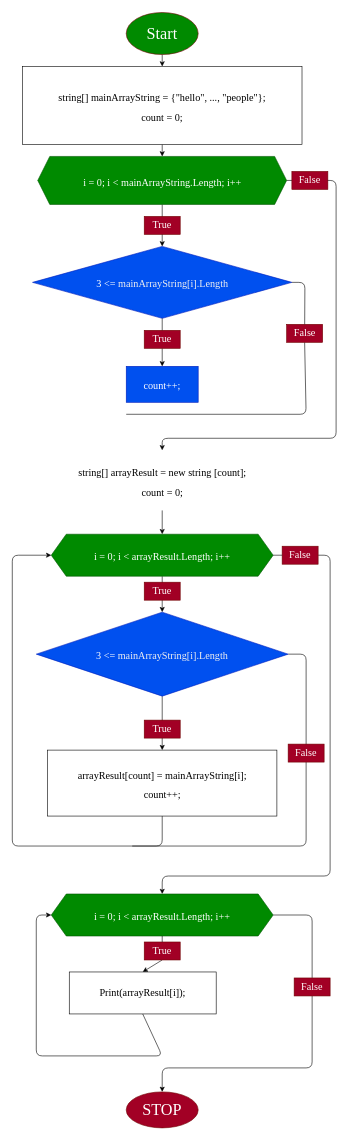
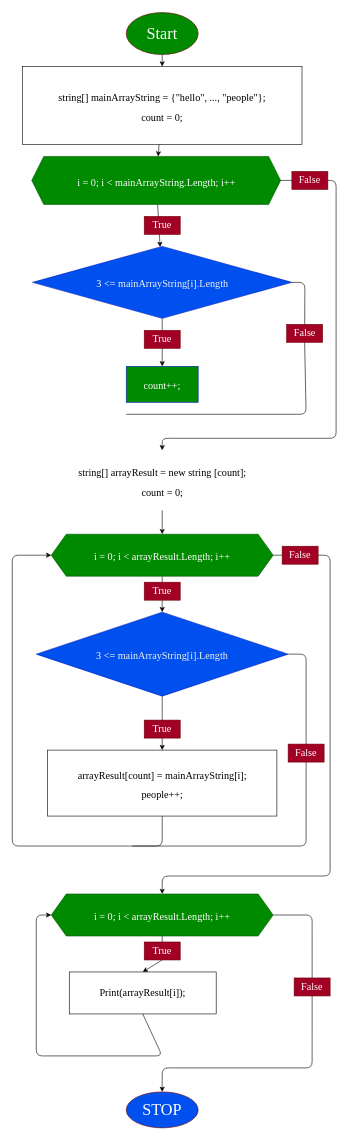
(162, 180) -> (156, 180)
(162, 384) -> (162, 384)
(163, 783) -> (163, 783)
(162, 1110) -> (162, 1110)
